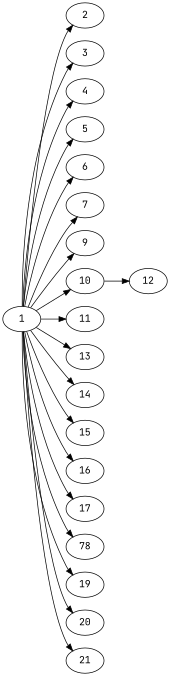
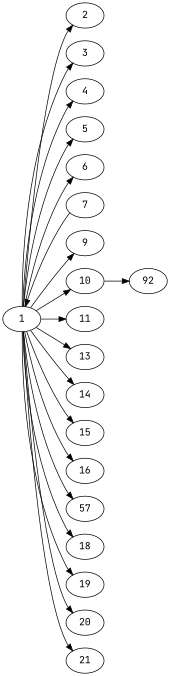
(47, 263) -> (45, 255)
(148, 281) -> (148, 281)
(85, 509) -> (85, 509)
(85, 547) -> (85, 547)
